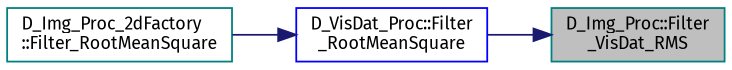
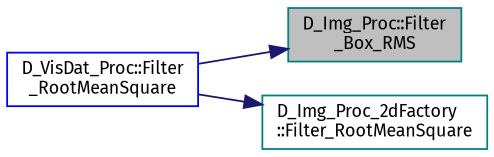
(255, 35) -> (221, 98)
(638, 35) -> (375, 35)
